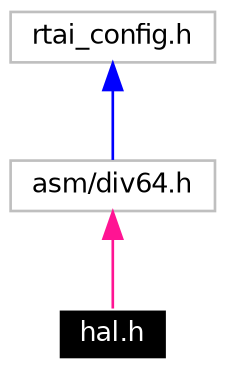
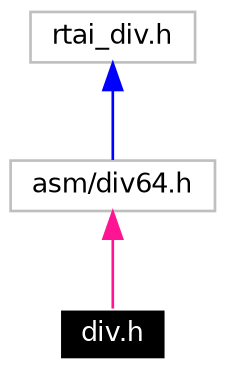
(113, 37) -> (113, 37)
(113, 334) -> (113, 334)
